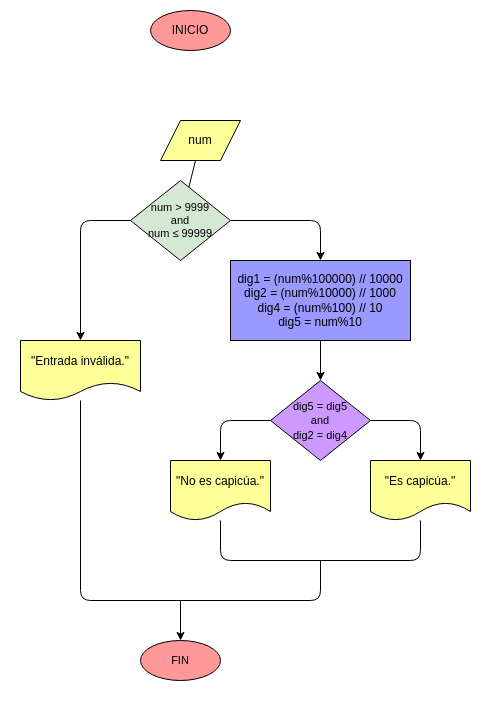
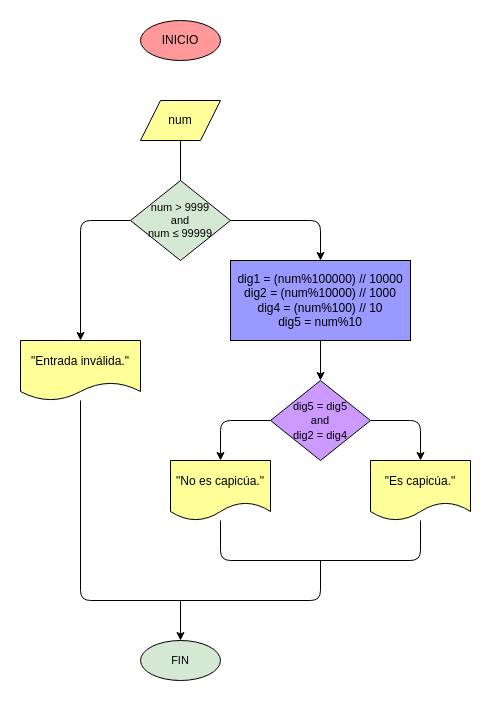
(191, 31) -> (181, 41)
(201, 141) -> (181, 121)
(181, 661) -> (181, 661)
